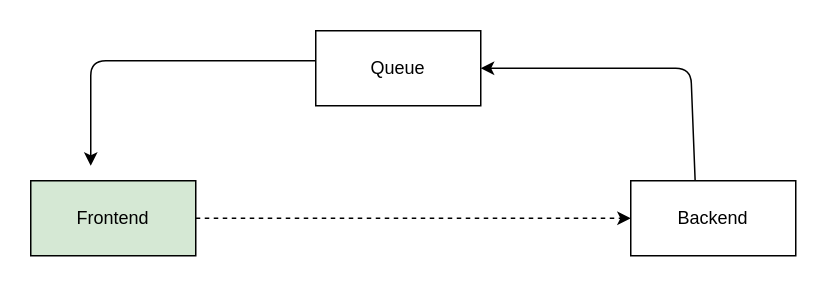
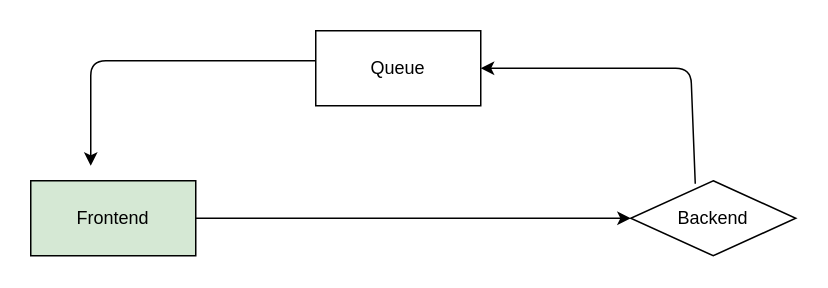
(409, 218) -> (409, 218)
(713, 218) -> (713, 218)
